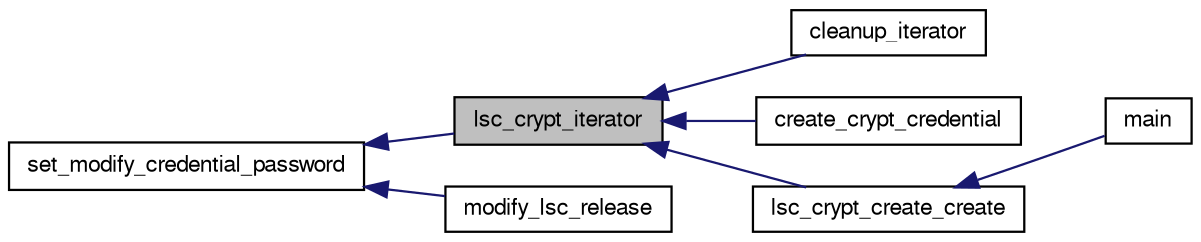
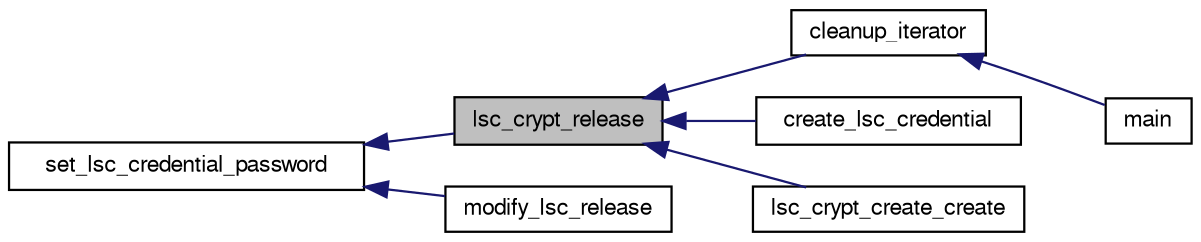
(558, 121) -> (558, 121)
(889, 121) -> (889, 121)
(1041, 158) -> (1043, 82)
(187, 166) -> (187, 166)
